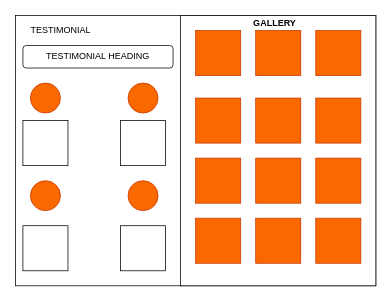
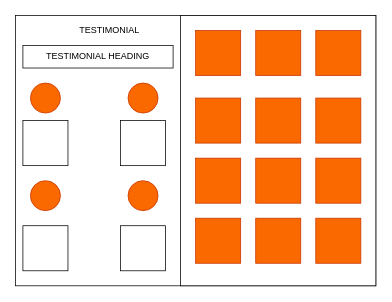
(274, 23) -> none
(60, 30) -> (109, 30)
(98, 57) -> (98, 57)
